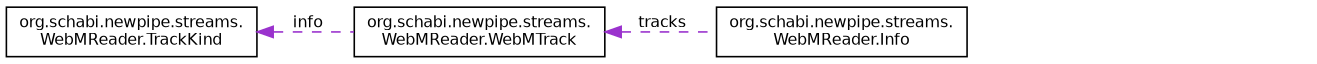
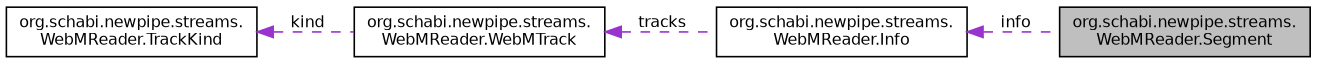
(306, 23) -> (306, 23)
none -> (1185, 32)
